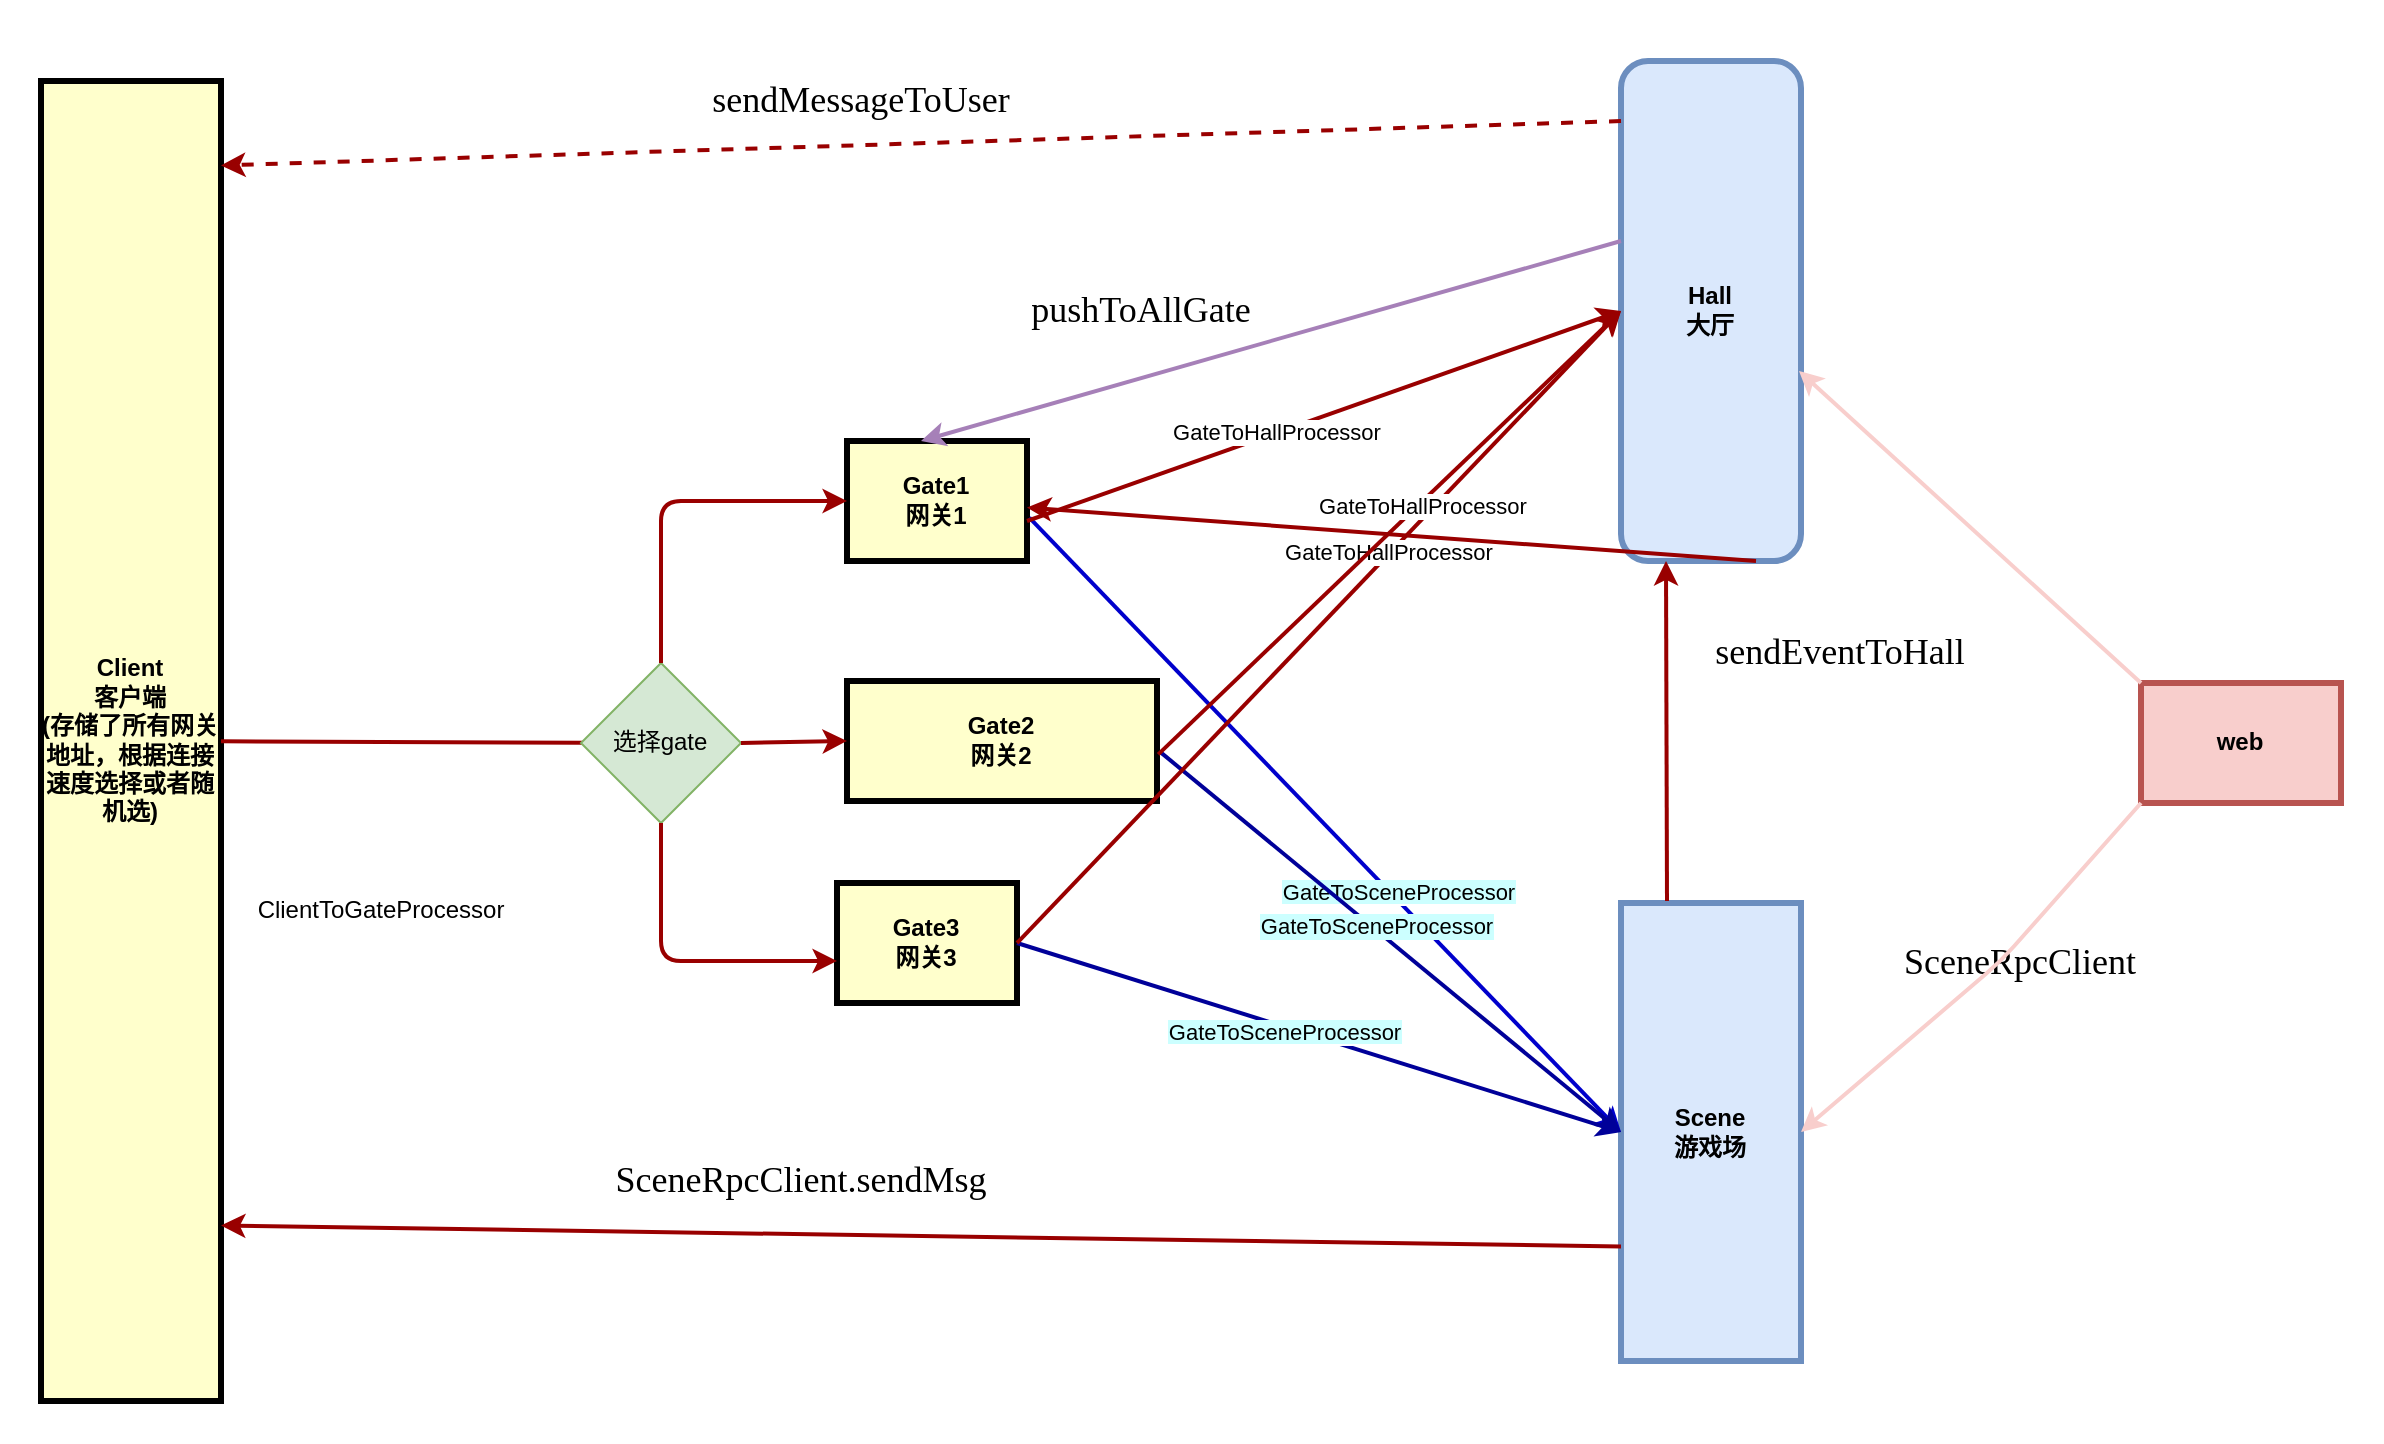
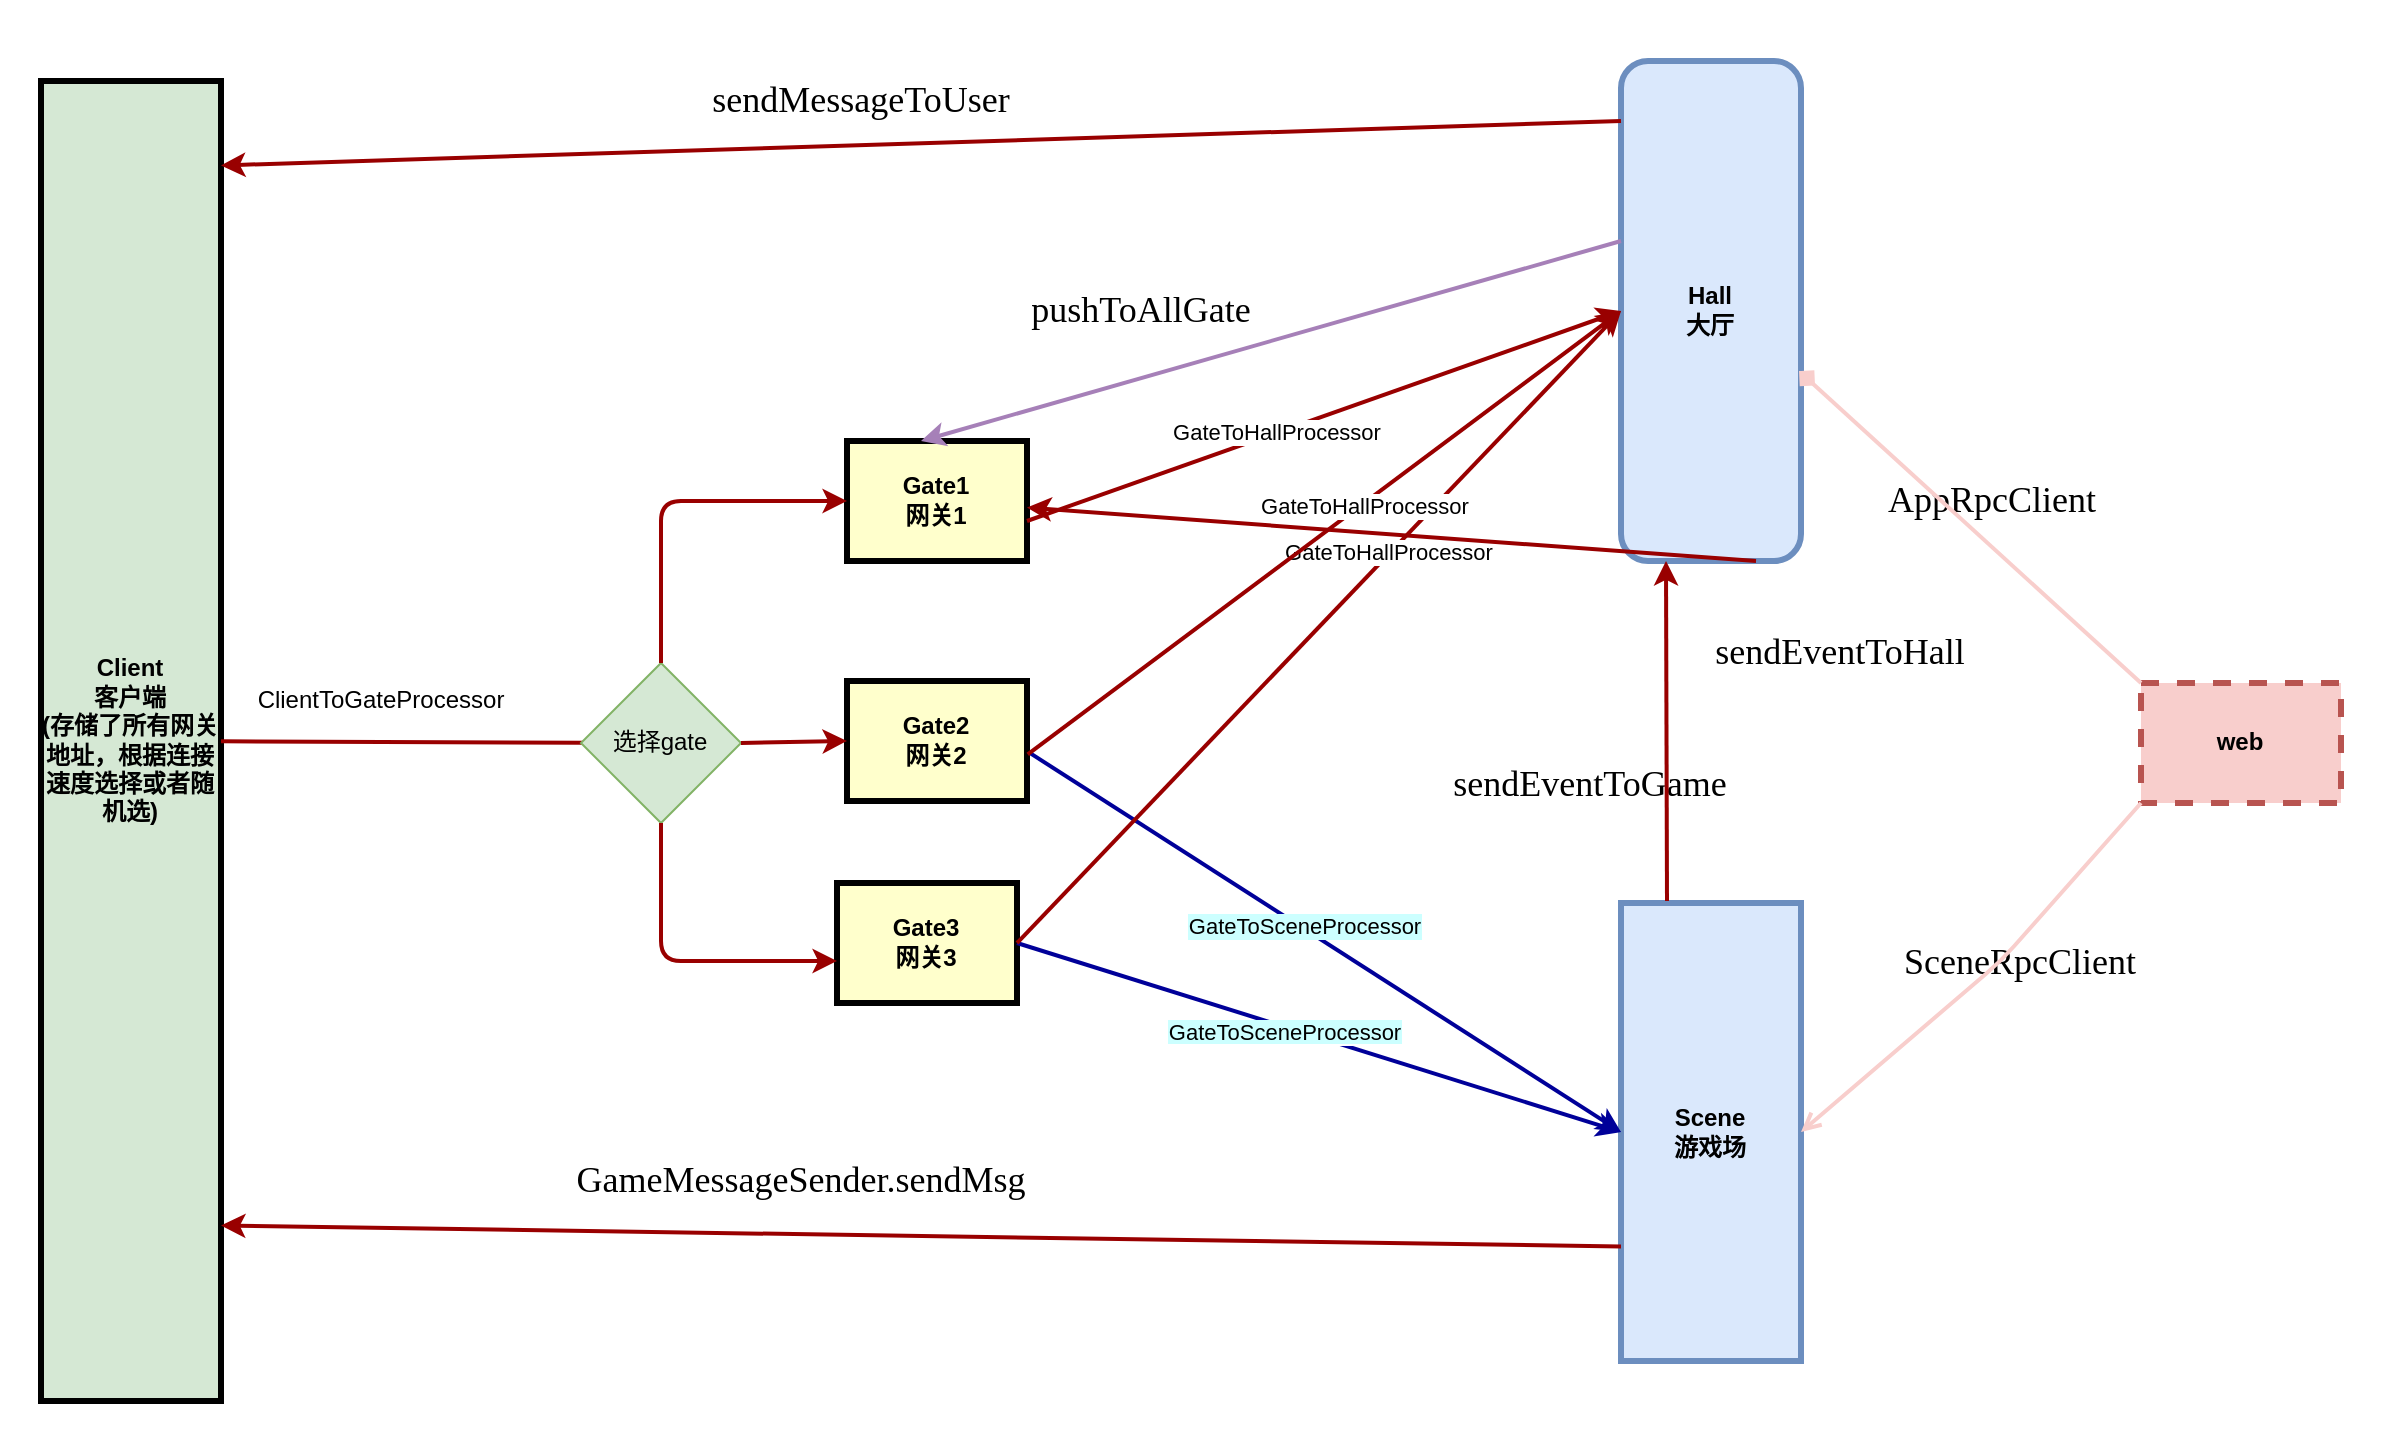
(691, 151) -> (691, 151)
none -> (1993, 501)
(1946, 505) -> (1945, 504)
(131, 741) -> (131, 741)
(1002, 741) -> (937, 741)
(2241, 743) -> (2241, 743)
none -> (1591, 784)
(1317, 817) -> none
(381, 911) -> (381, 701)
(1815, 1120) -> (1814, 1121)
(802, 1181) -> (802, 1181)
